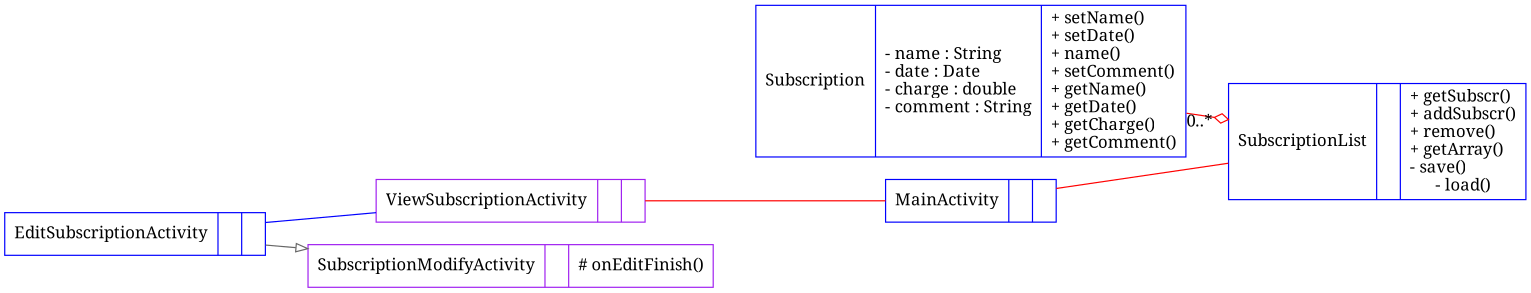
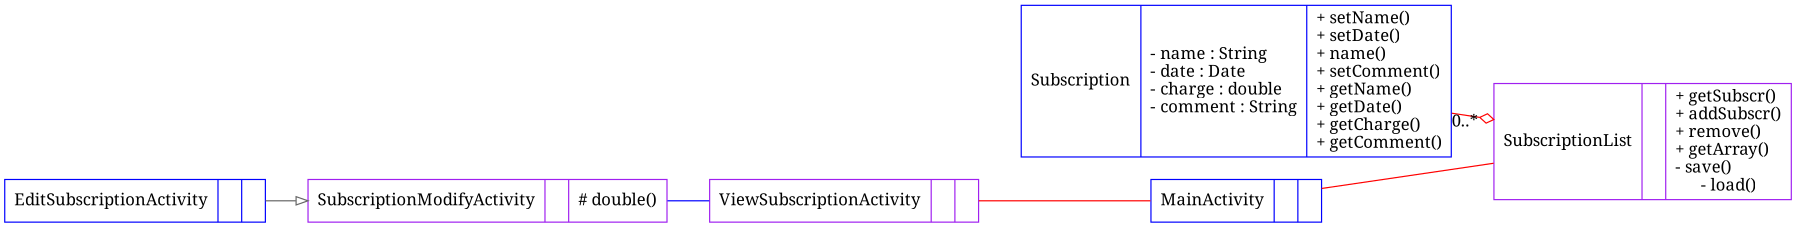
(1377, 142) -> (1643, 142)
(321, 218) -> (688, 201)
(641, 265) -> (618, 200)
